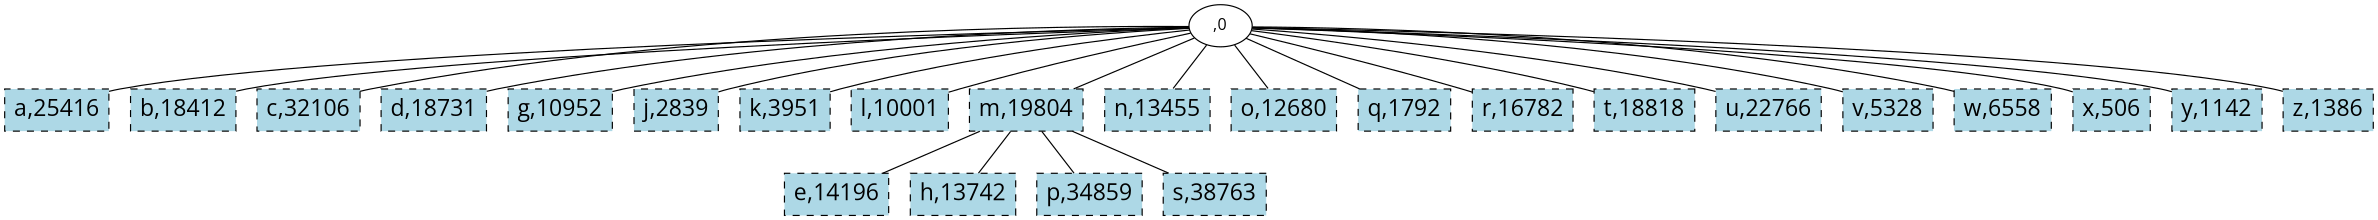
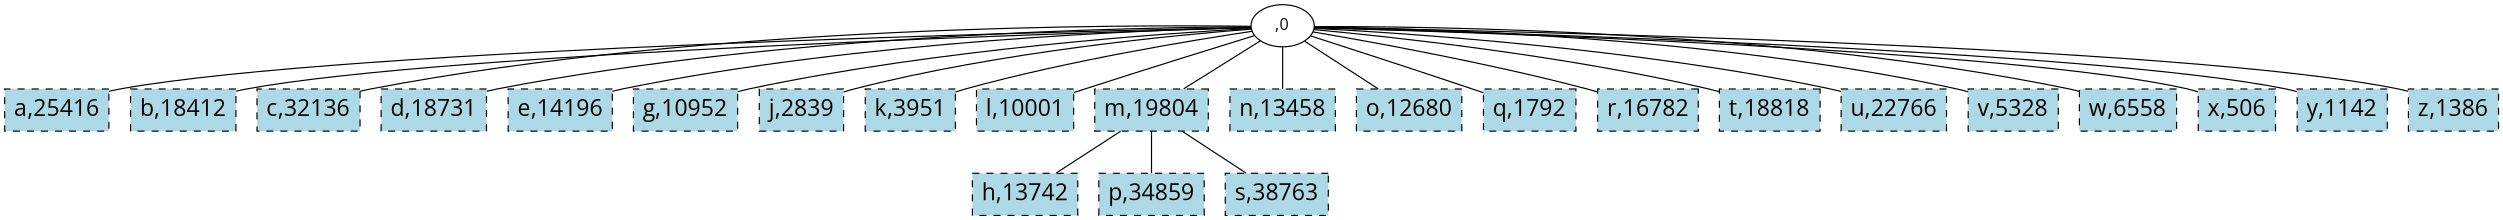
(309, 110) -> (309, 110)
(1157, 110) -> (1283, 110)
(931, 152) -> (930, 46)
